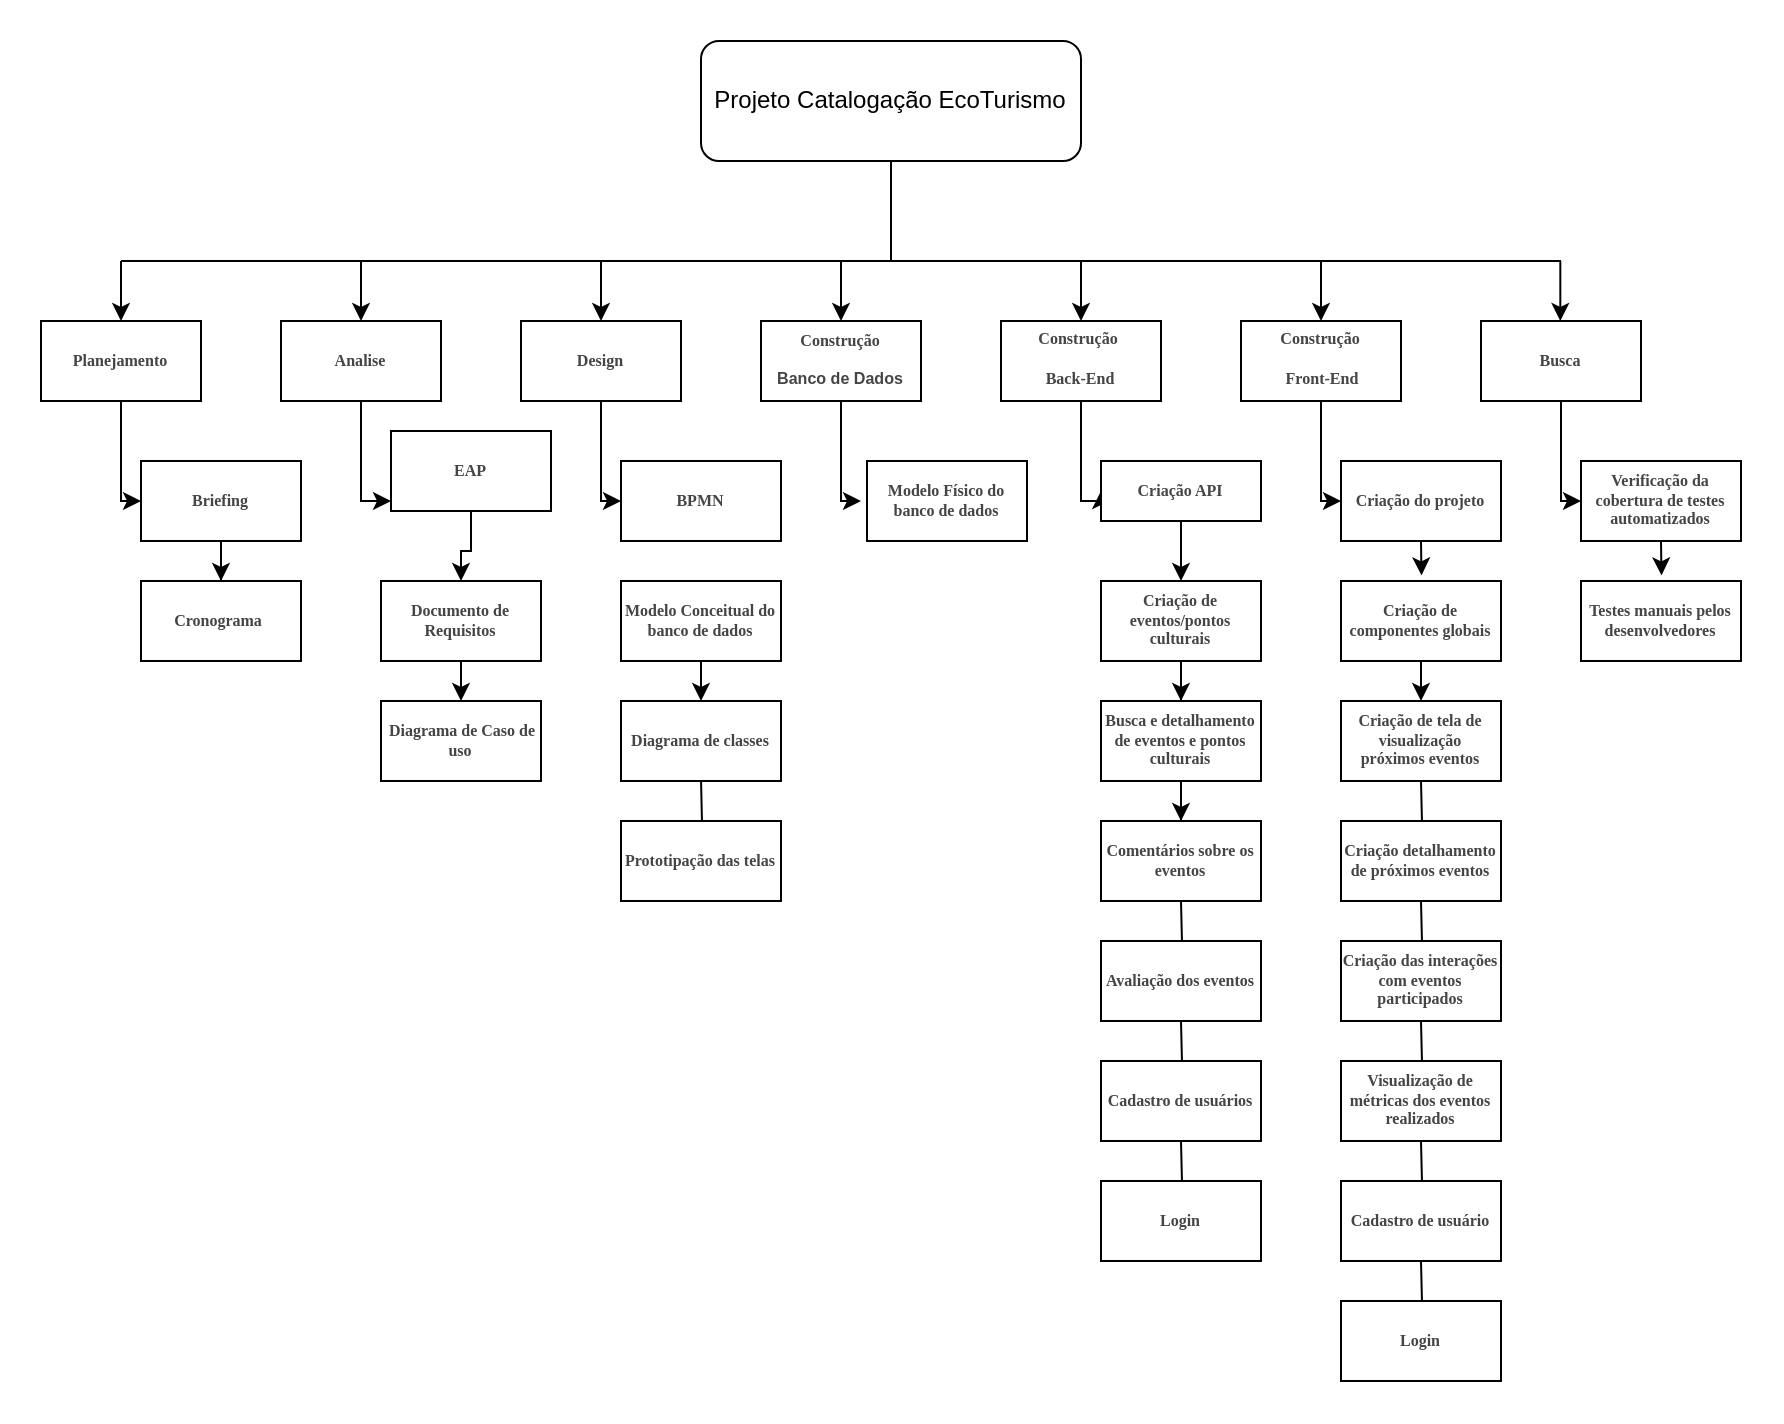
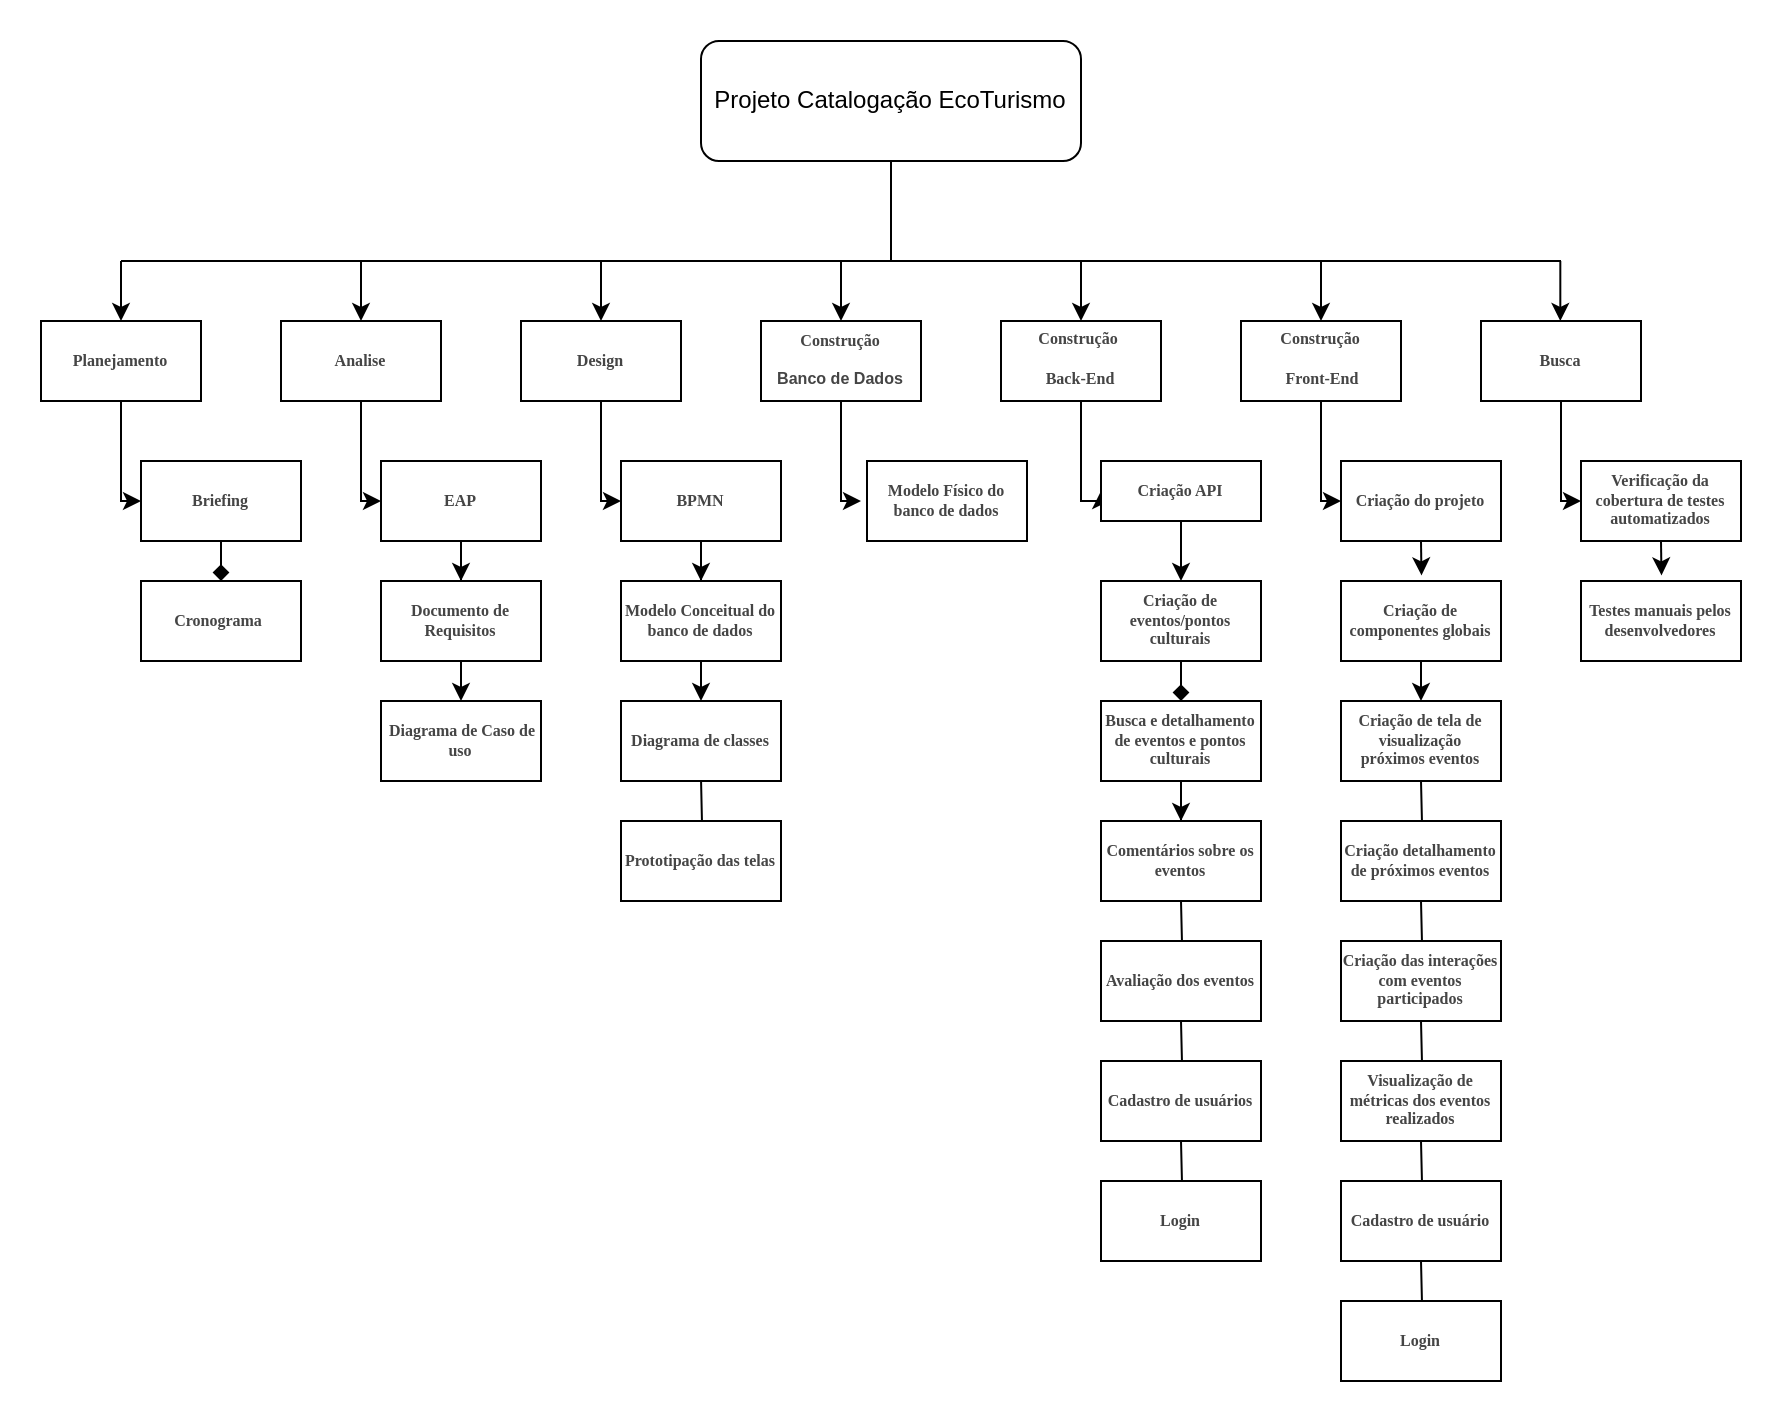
(471, 471) -> (461, 501)
(221, 566) -> (221, 565)
none -> (701, 568)
(1181, 686) -> (1181, 685)
